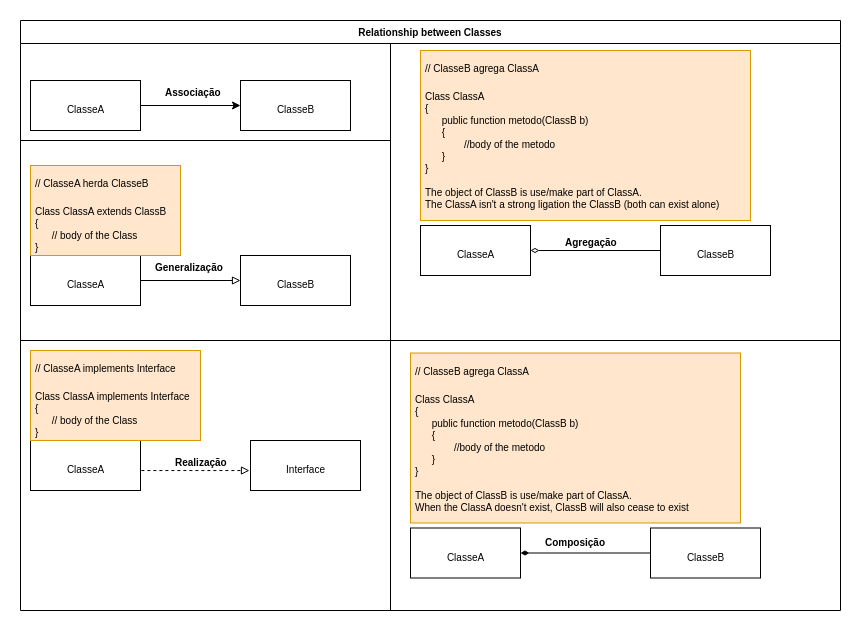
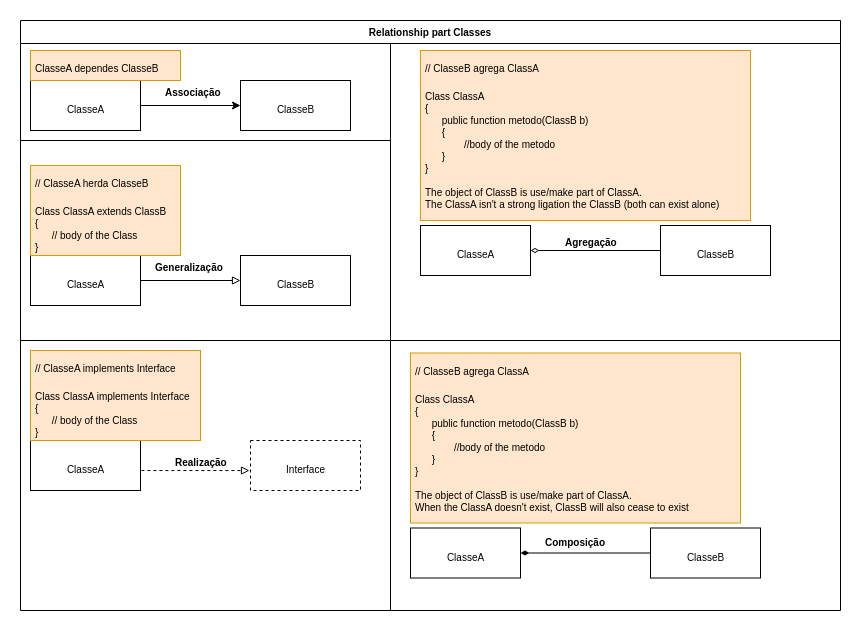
(430, 32) -> (430, 32)
none -> (106, 66)
(306, 466) -> (306, 466)
